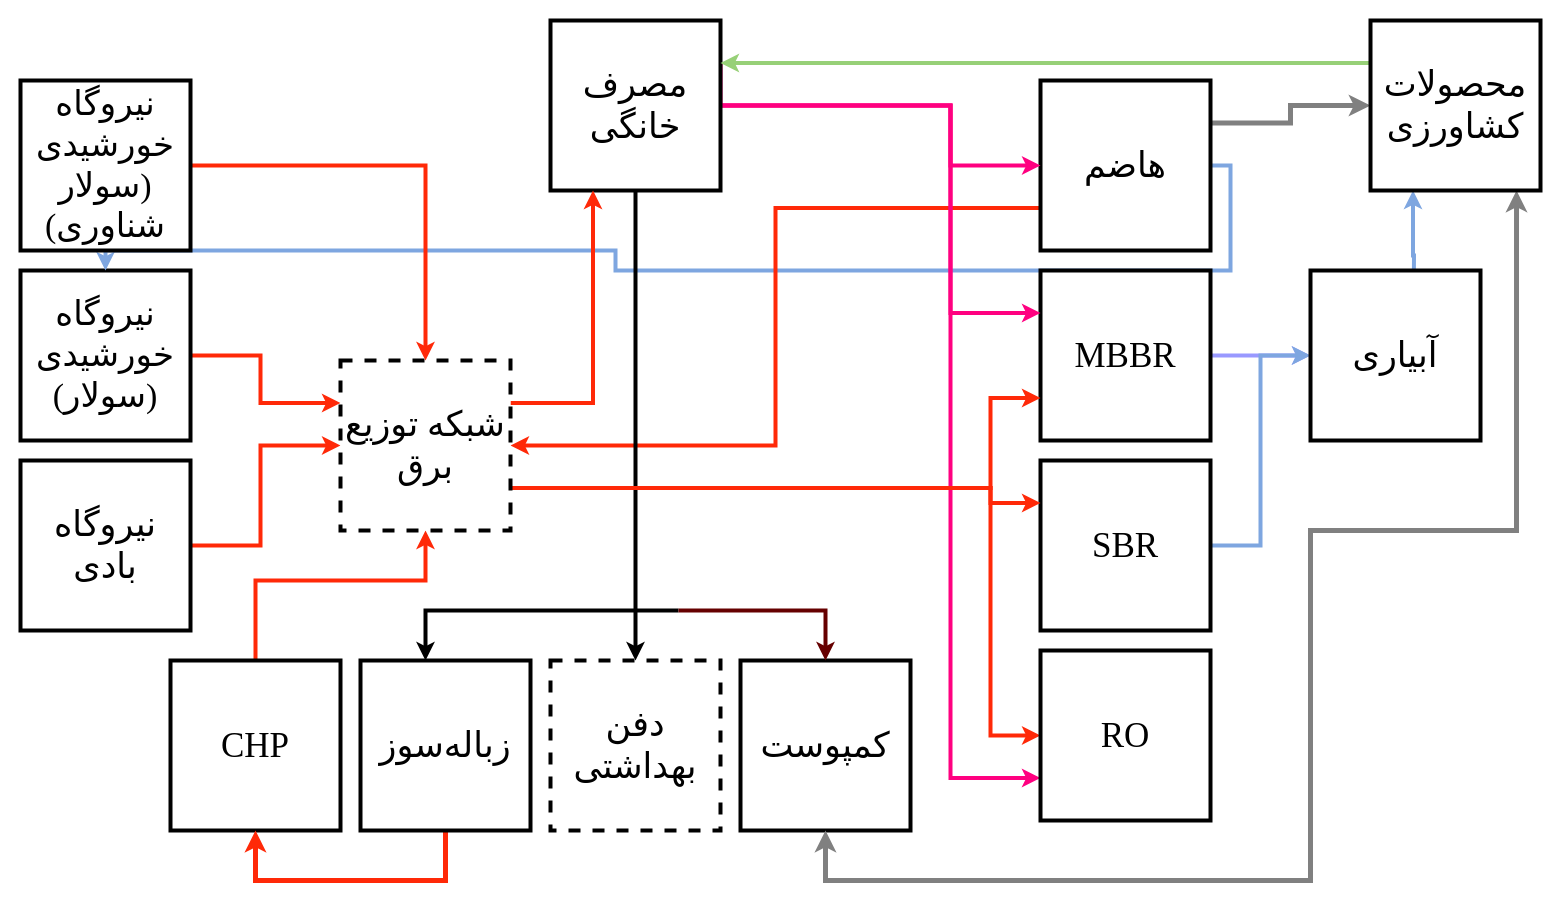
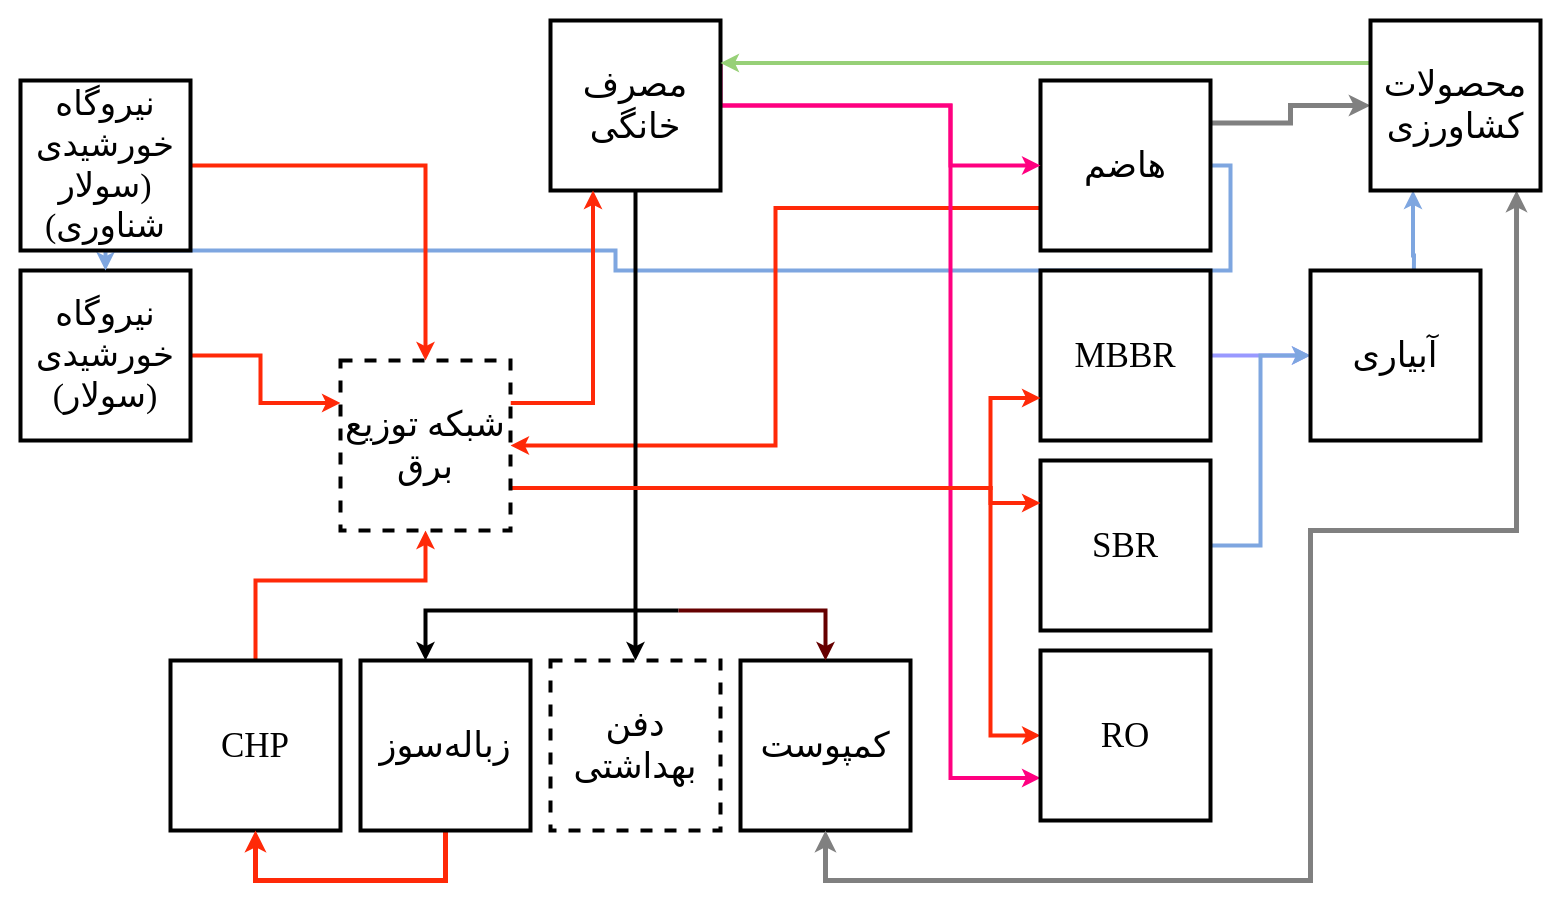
(990, 313) -> none
(261, 497) -> none
(106, 546) -> none
